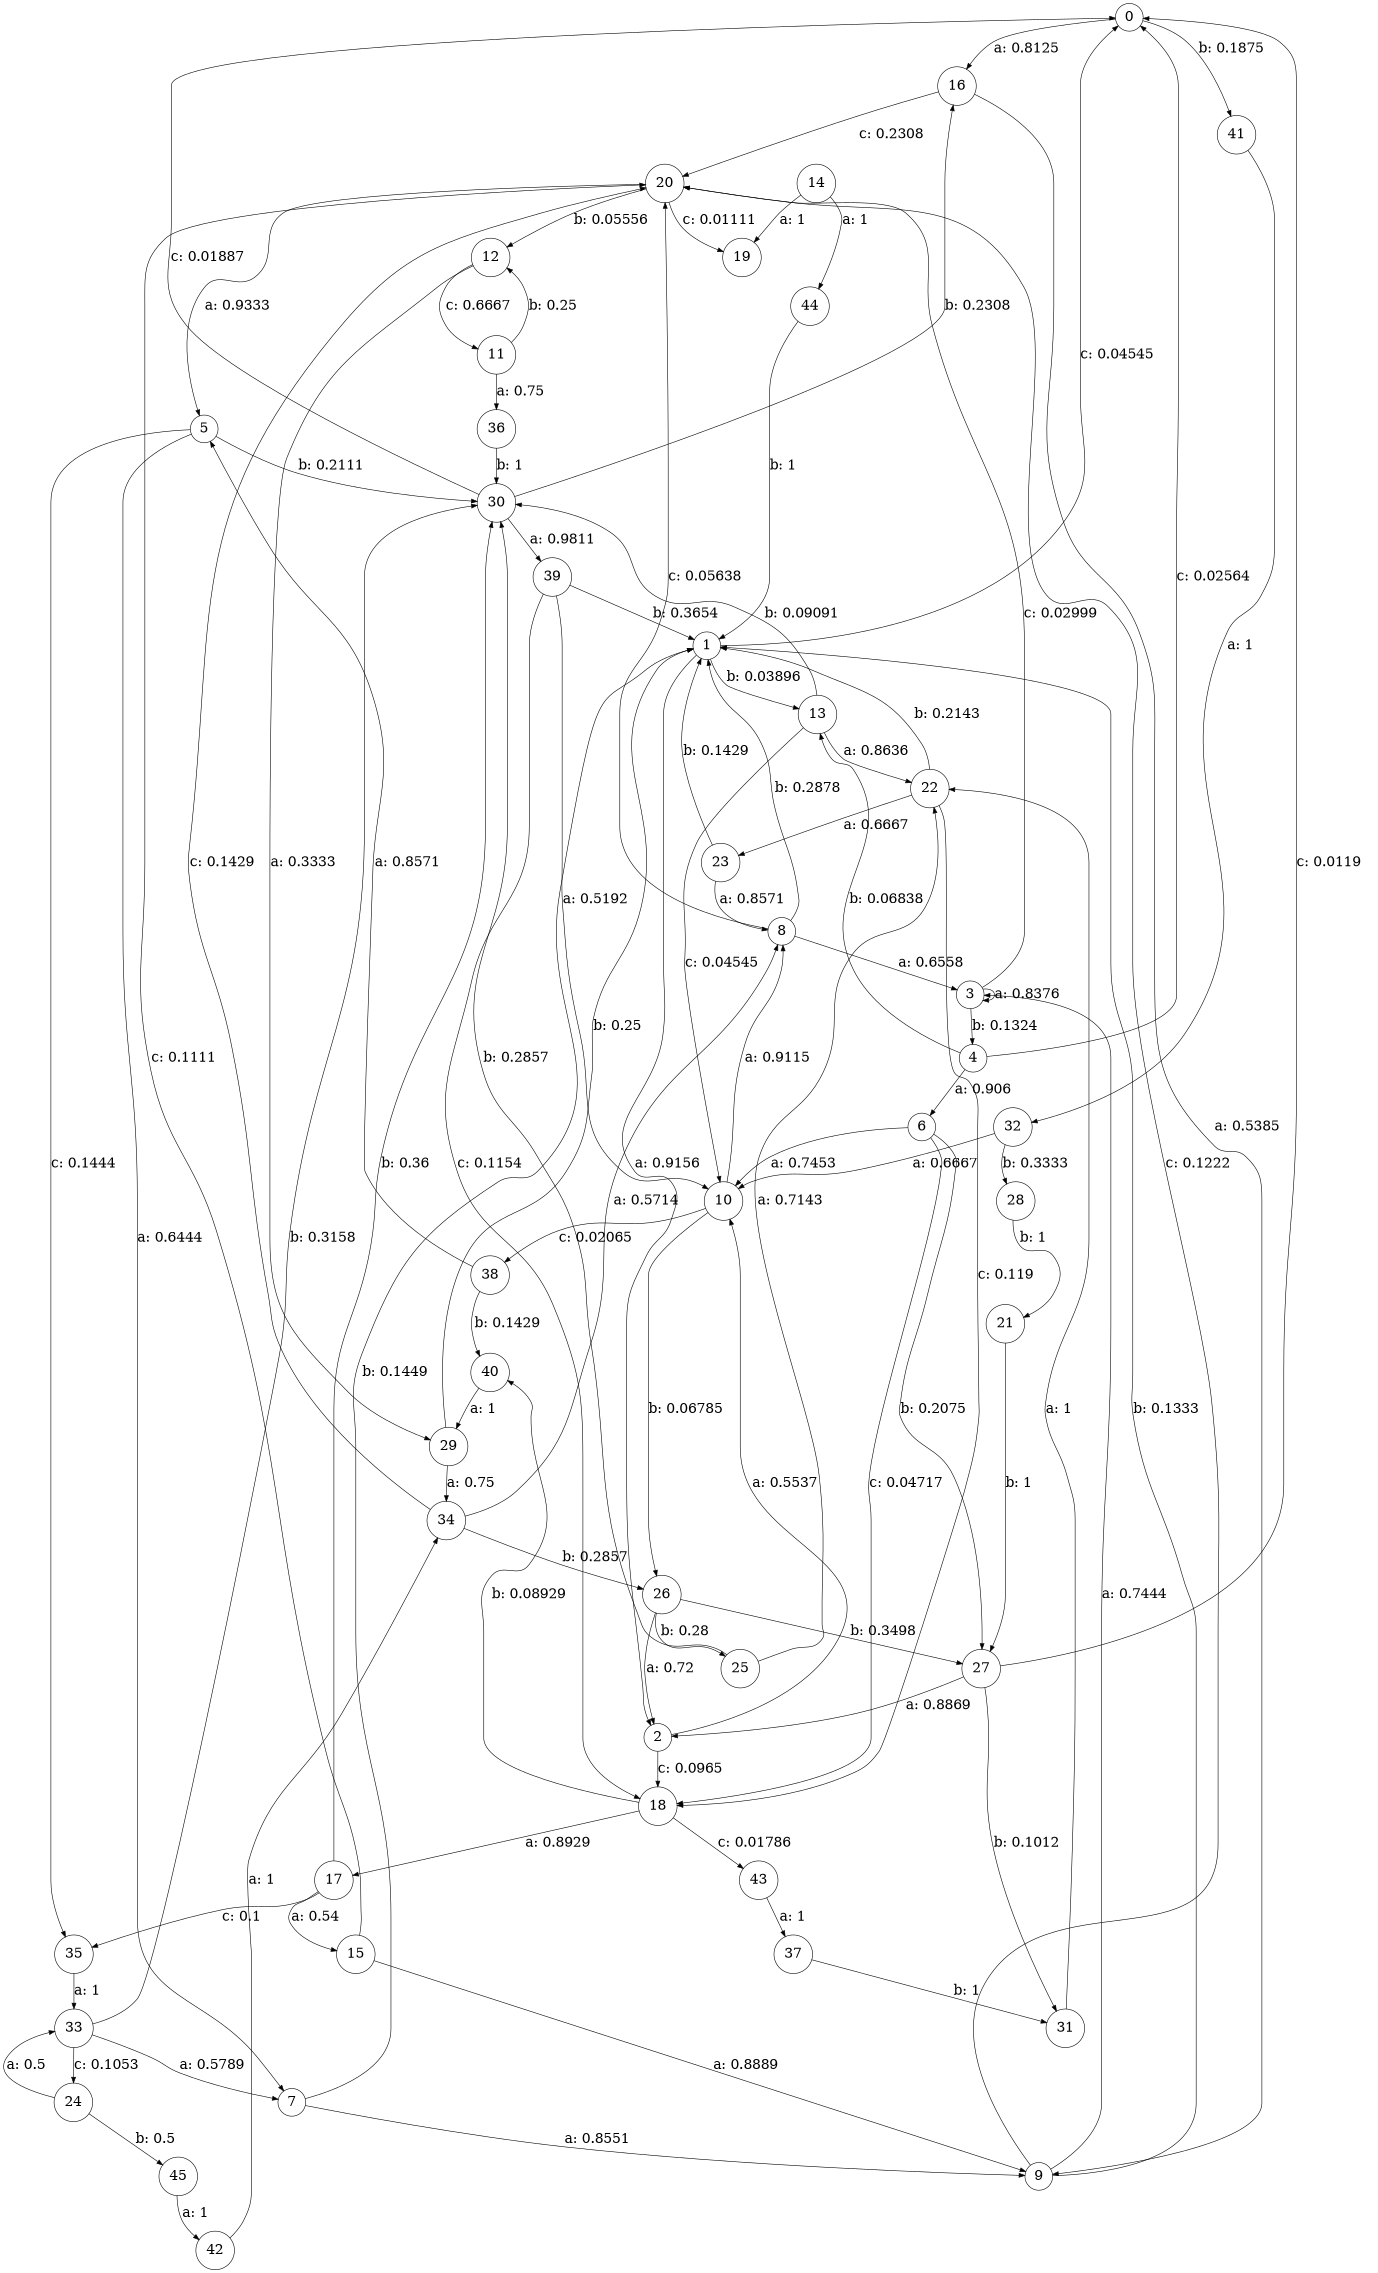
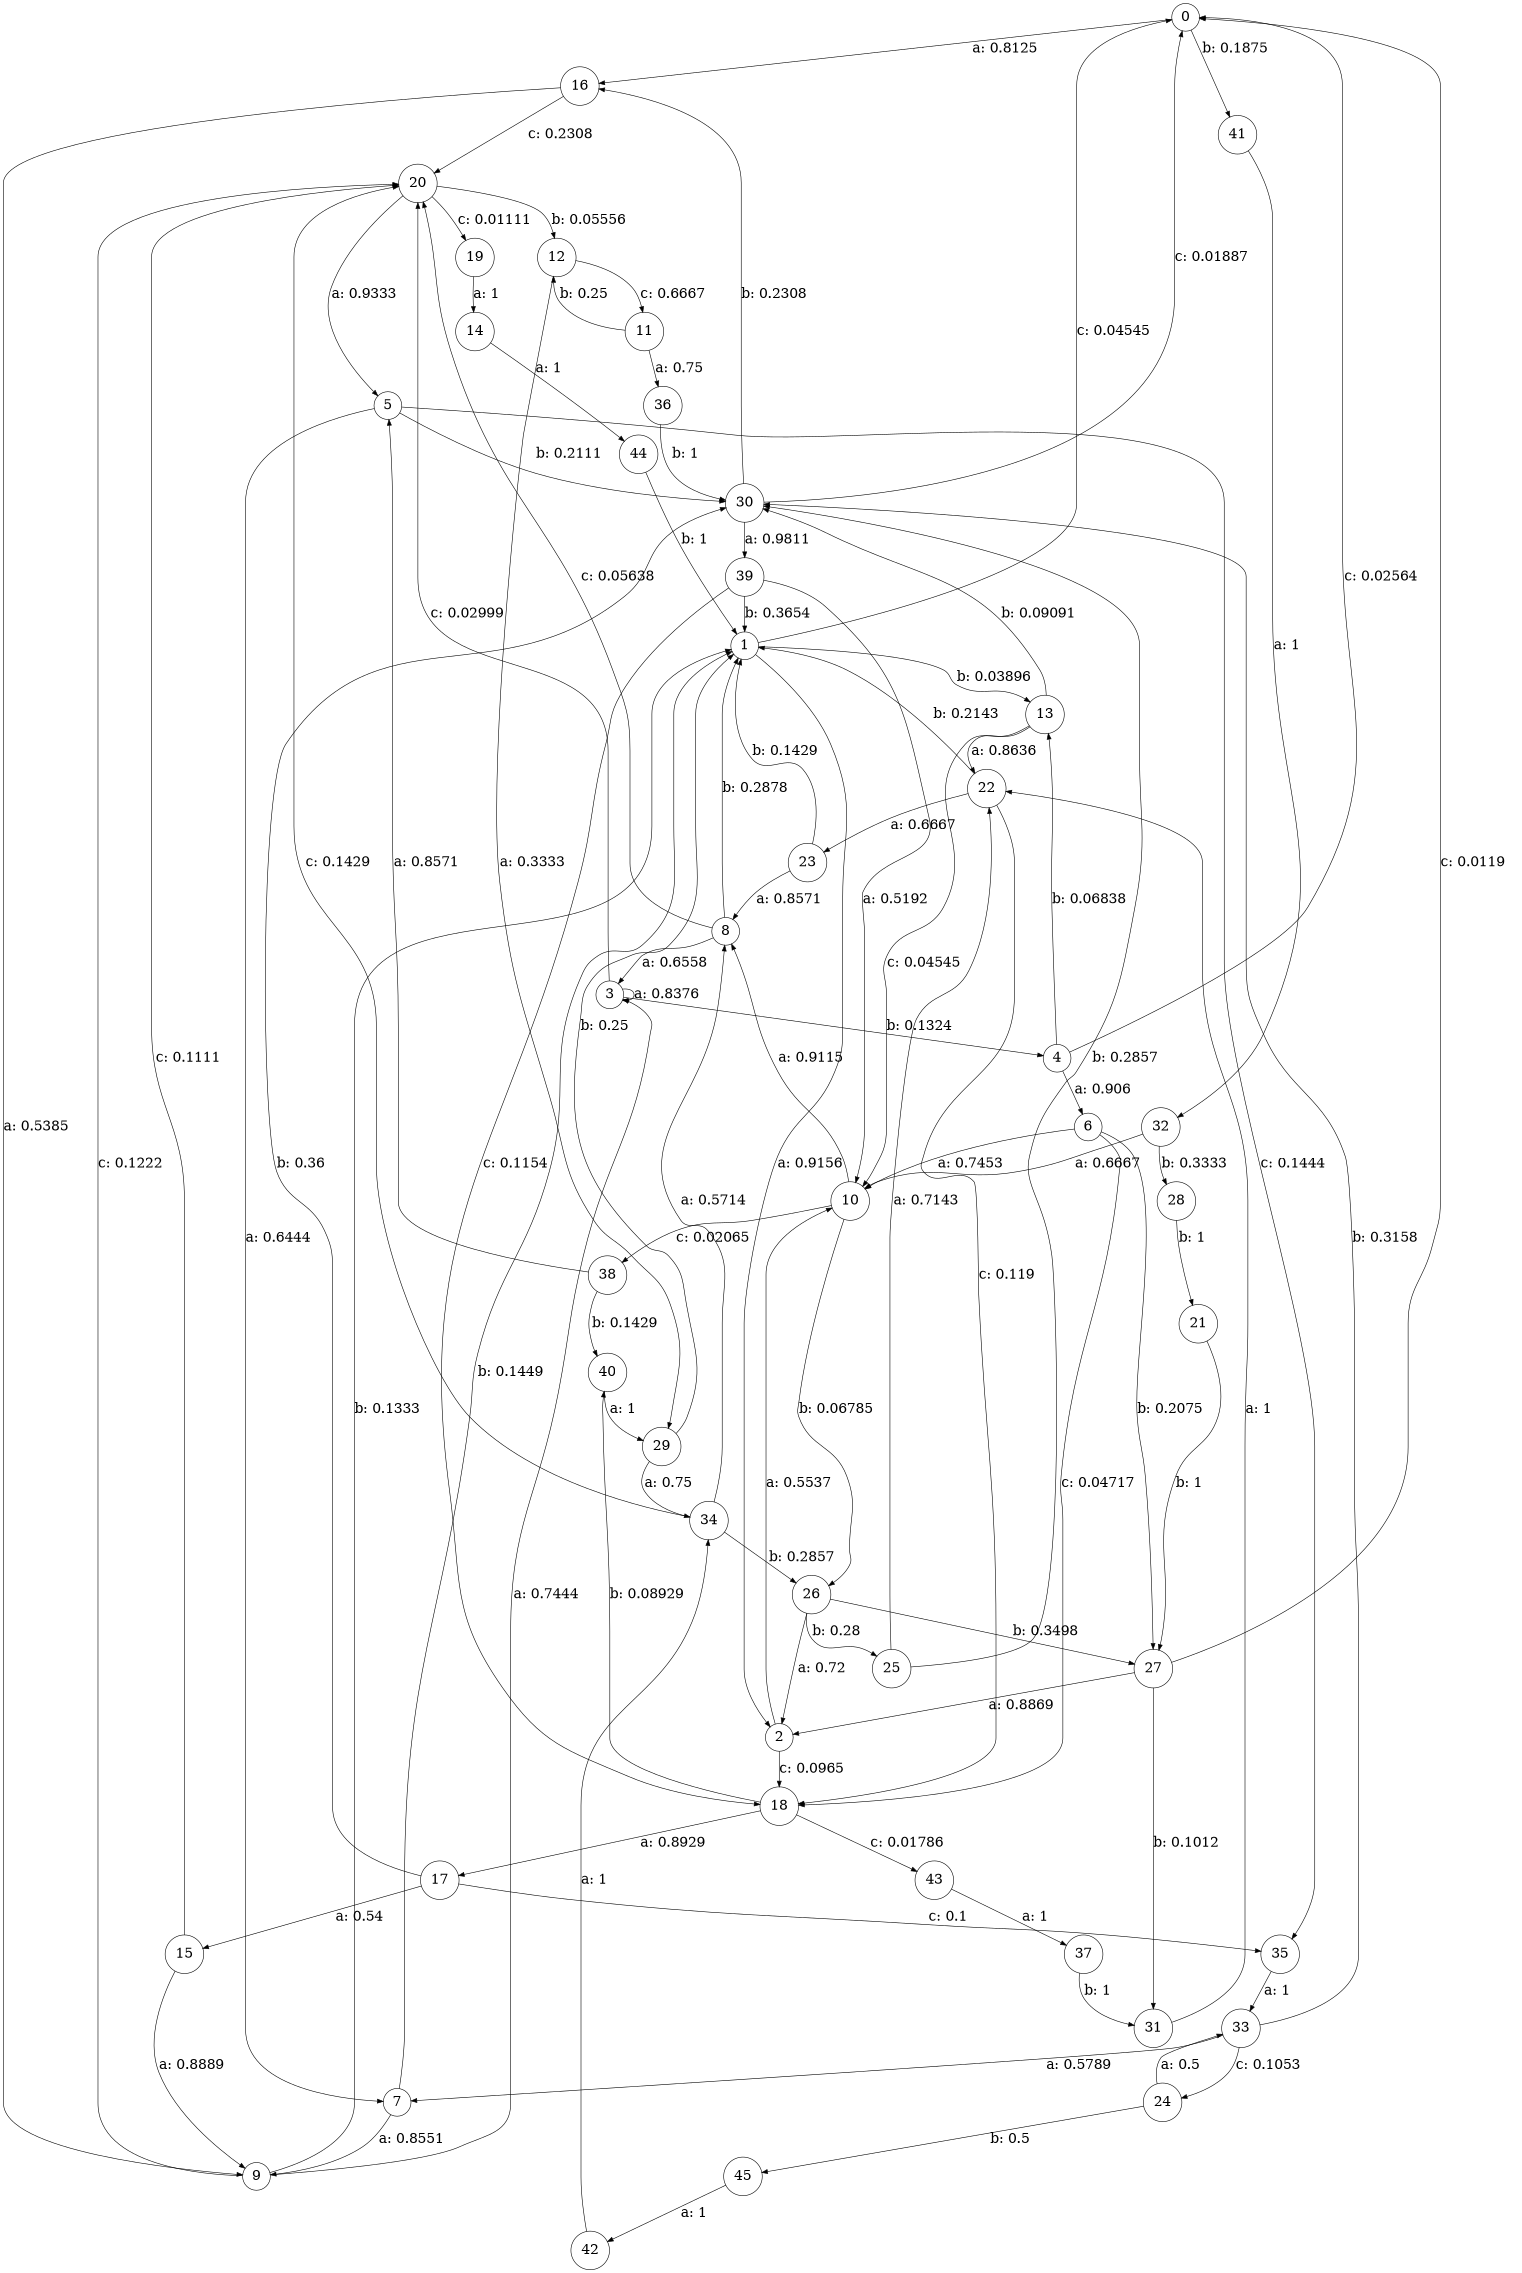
(778, 215) -> (473, 292)
